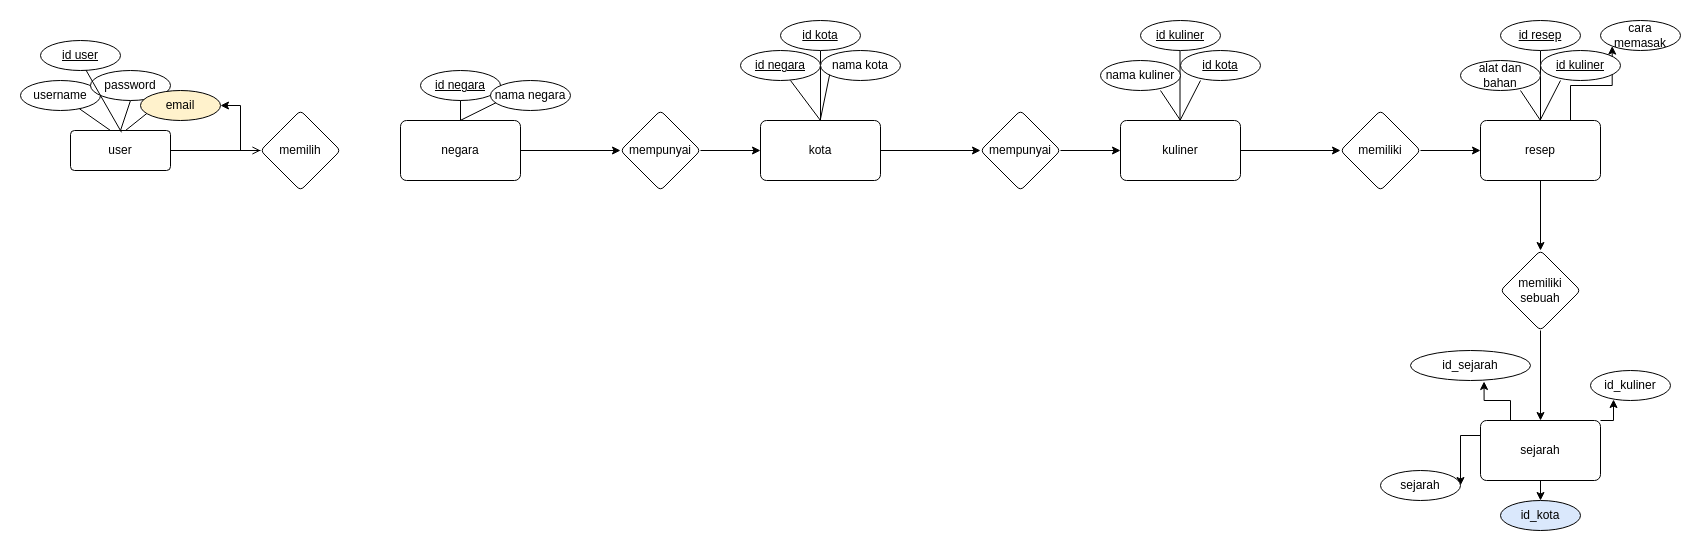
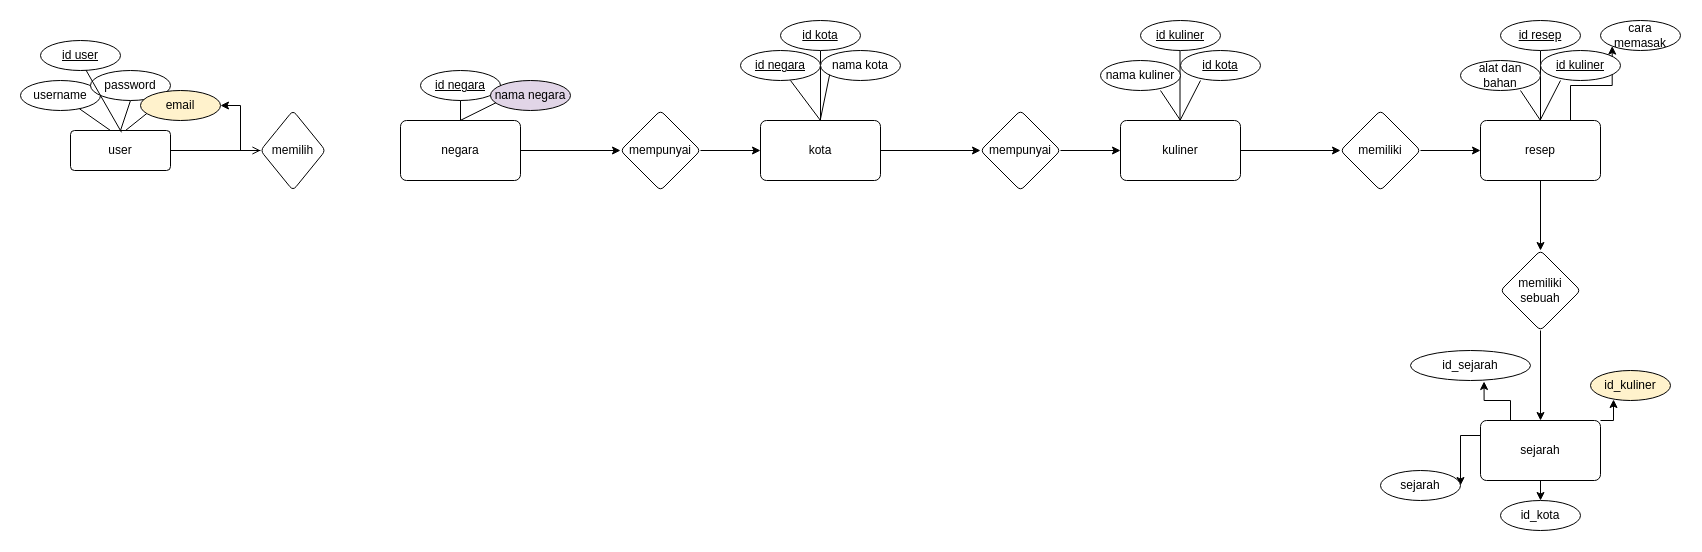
(531, 96) -> (531, 96)
(301, 151) -> (293, 151)
(1631, 386) -> (1631, 386)
(1541, 516) -> (1541, 516)
